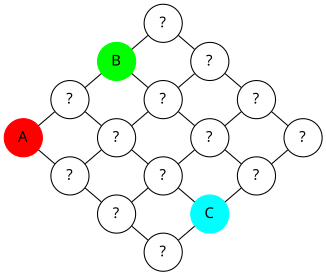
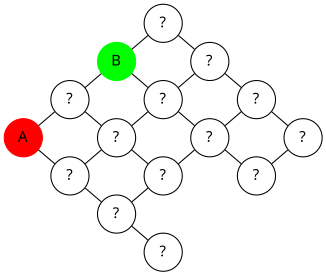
(210, 214) -> none
